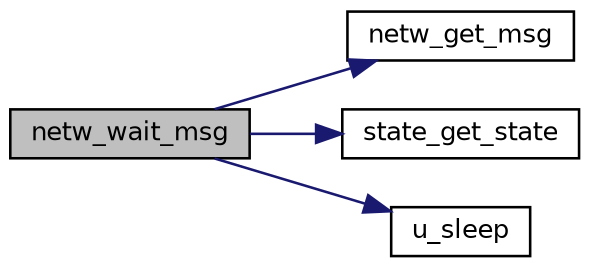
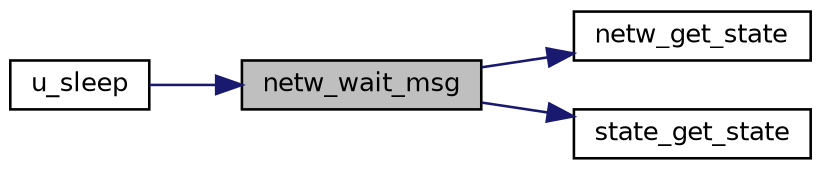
(461, 36) -> (692, 36)
(290, 181) -> (183, 85)
